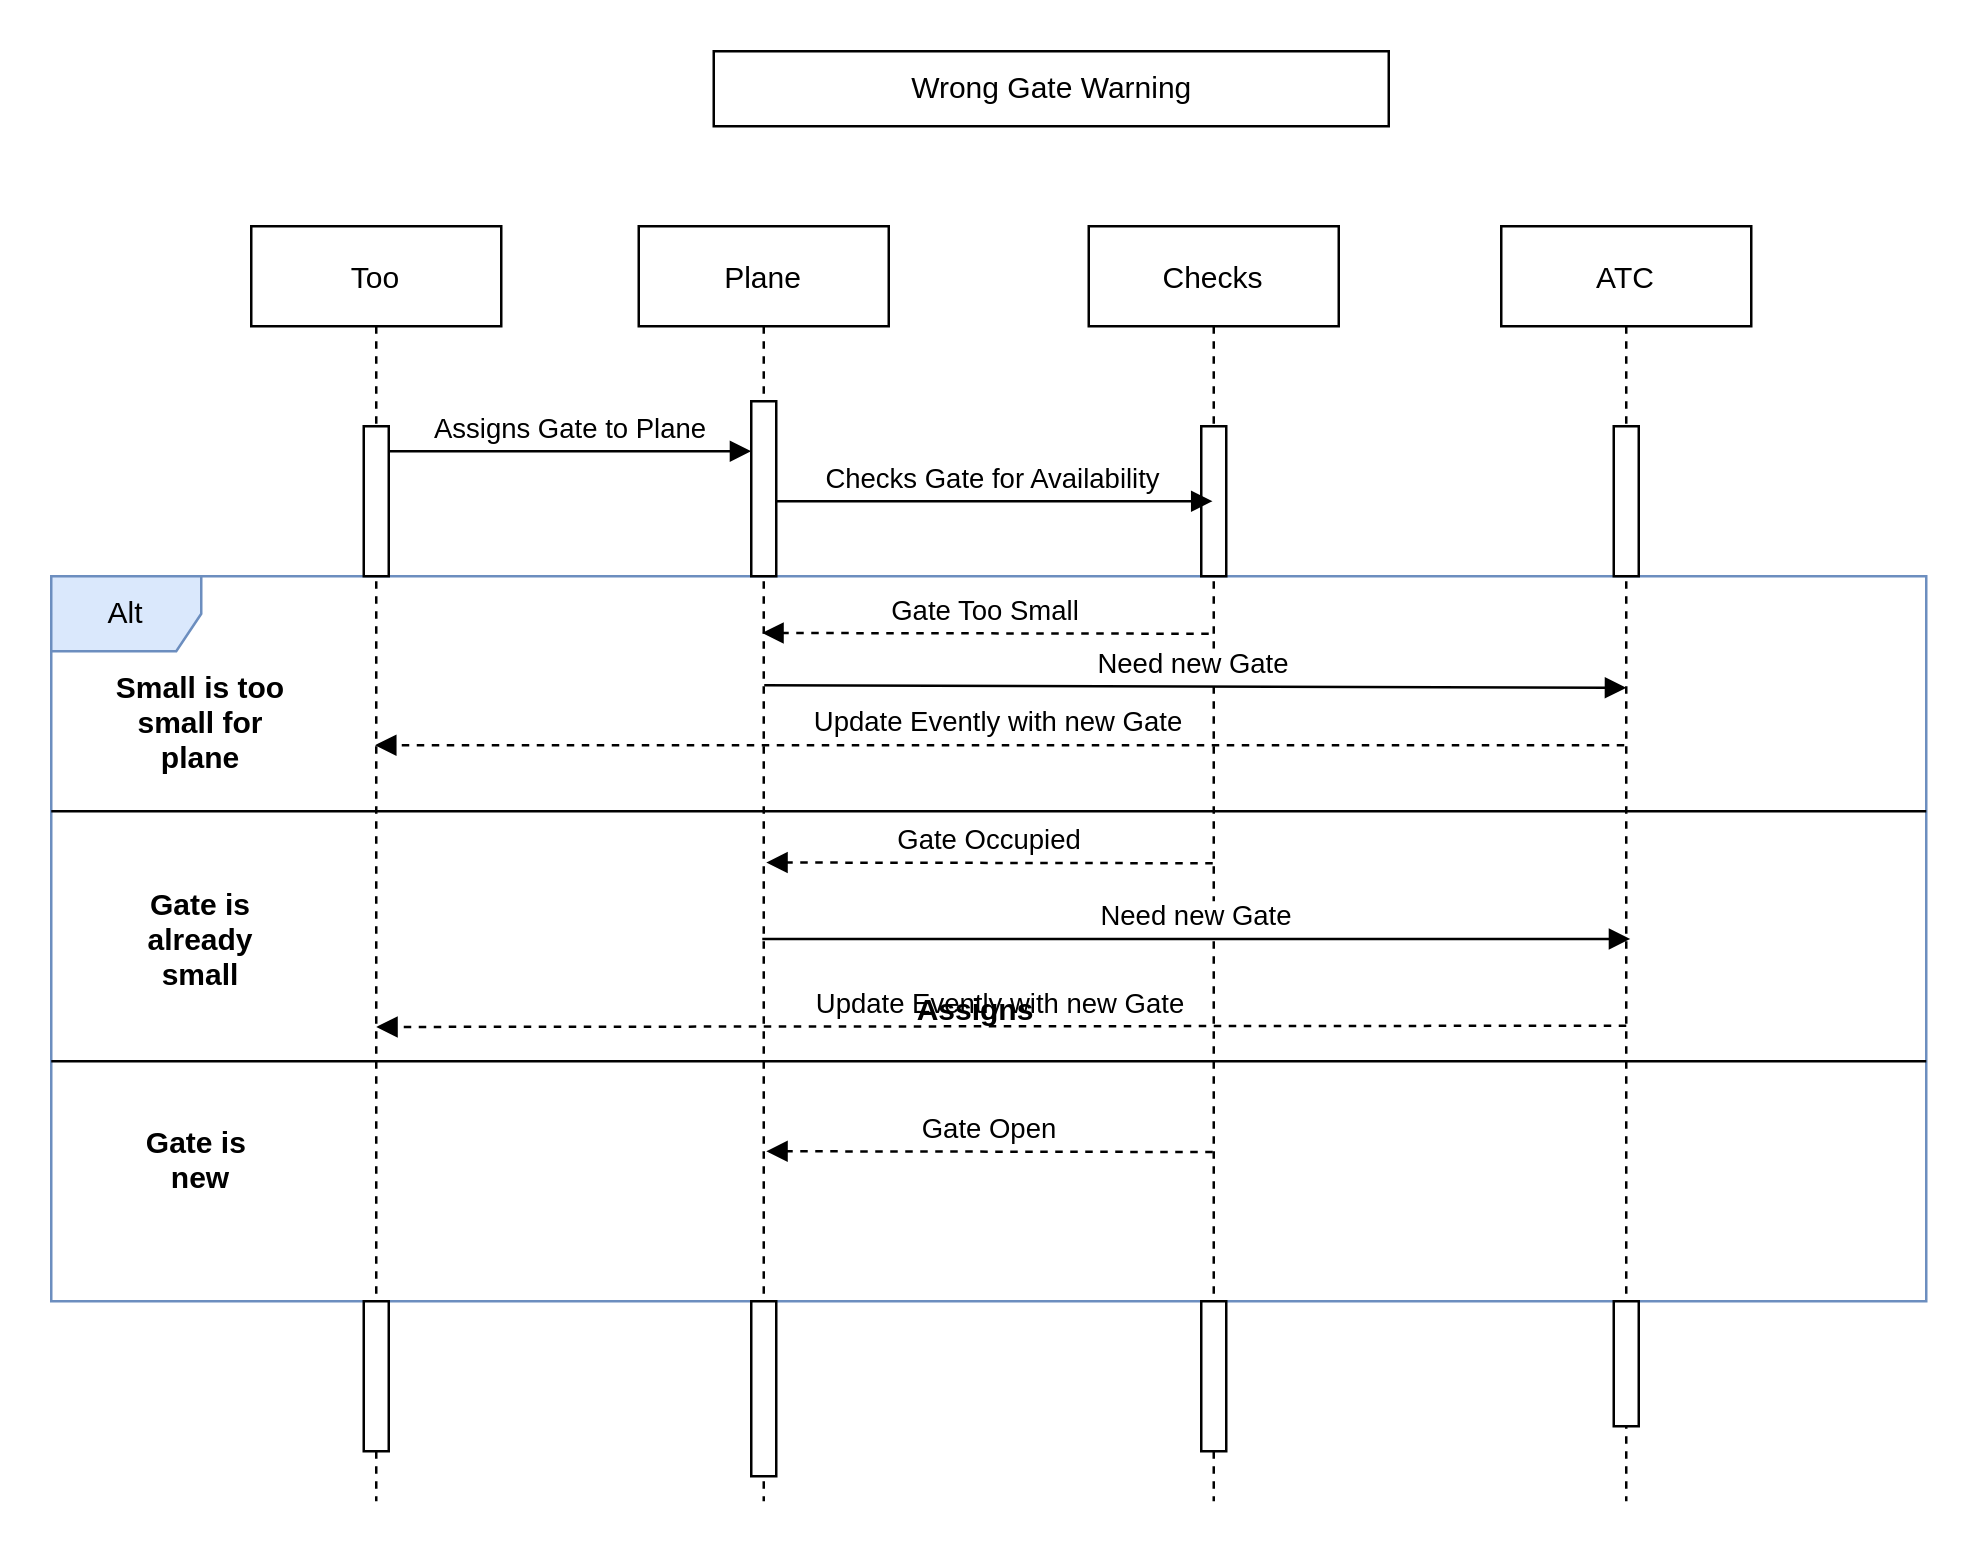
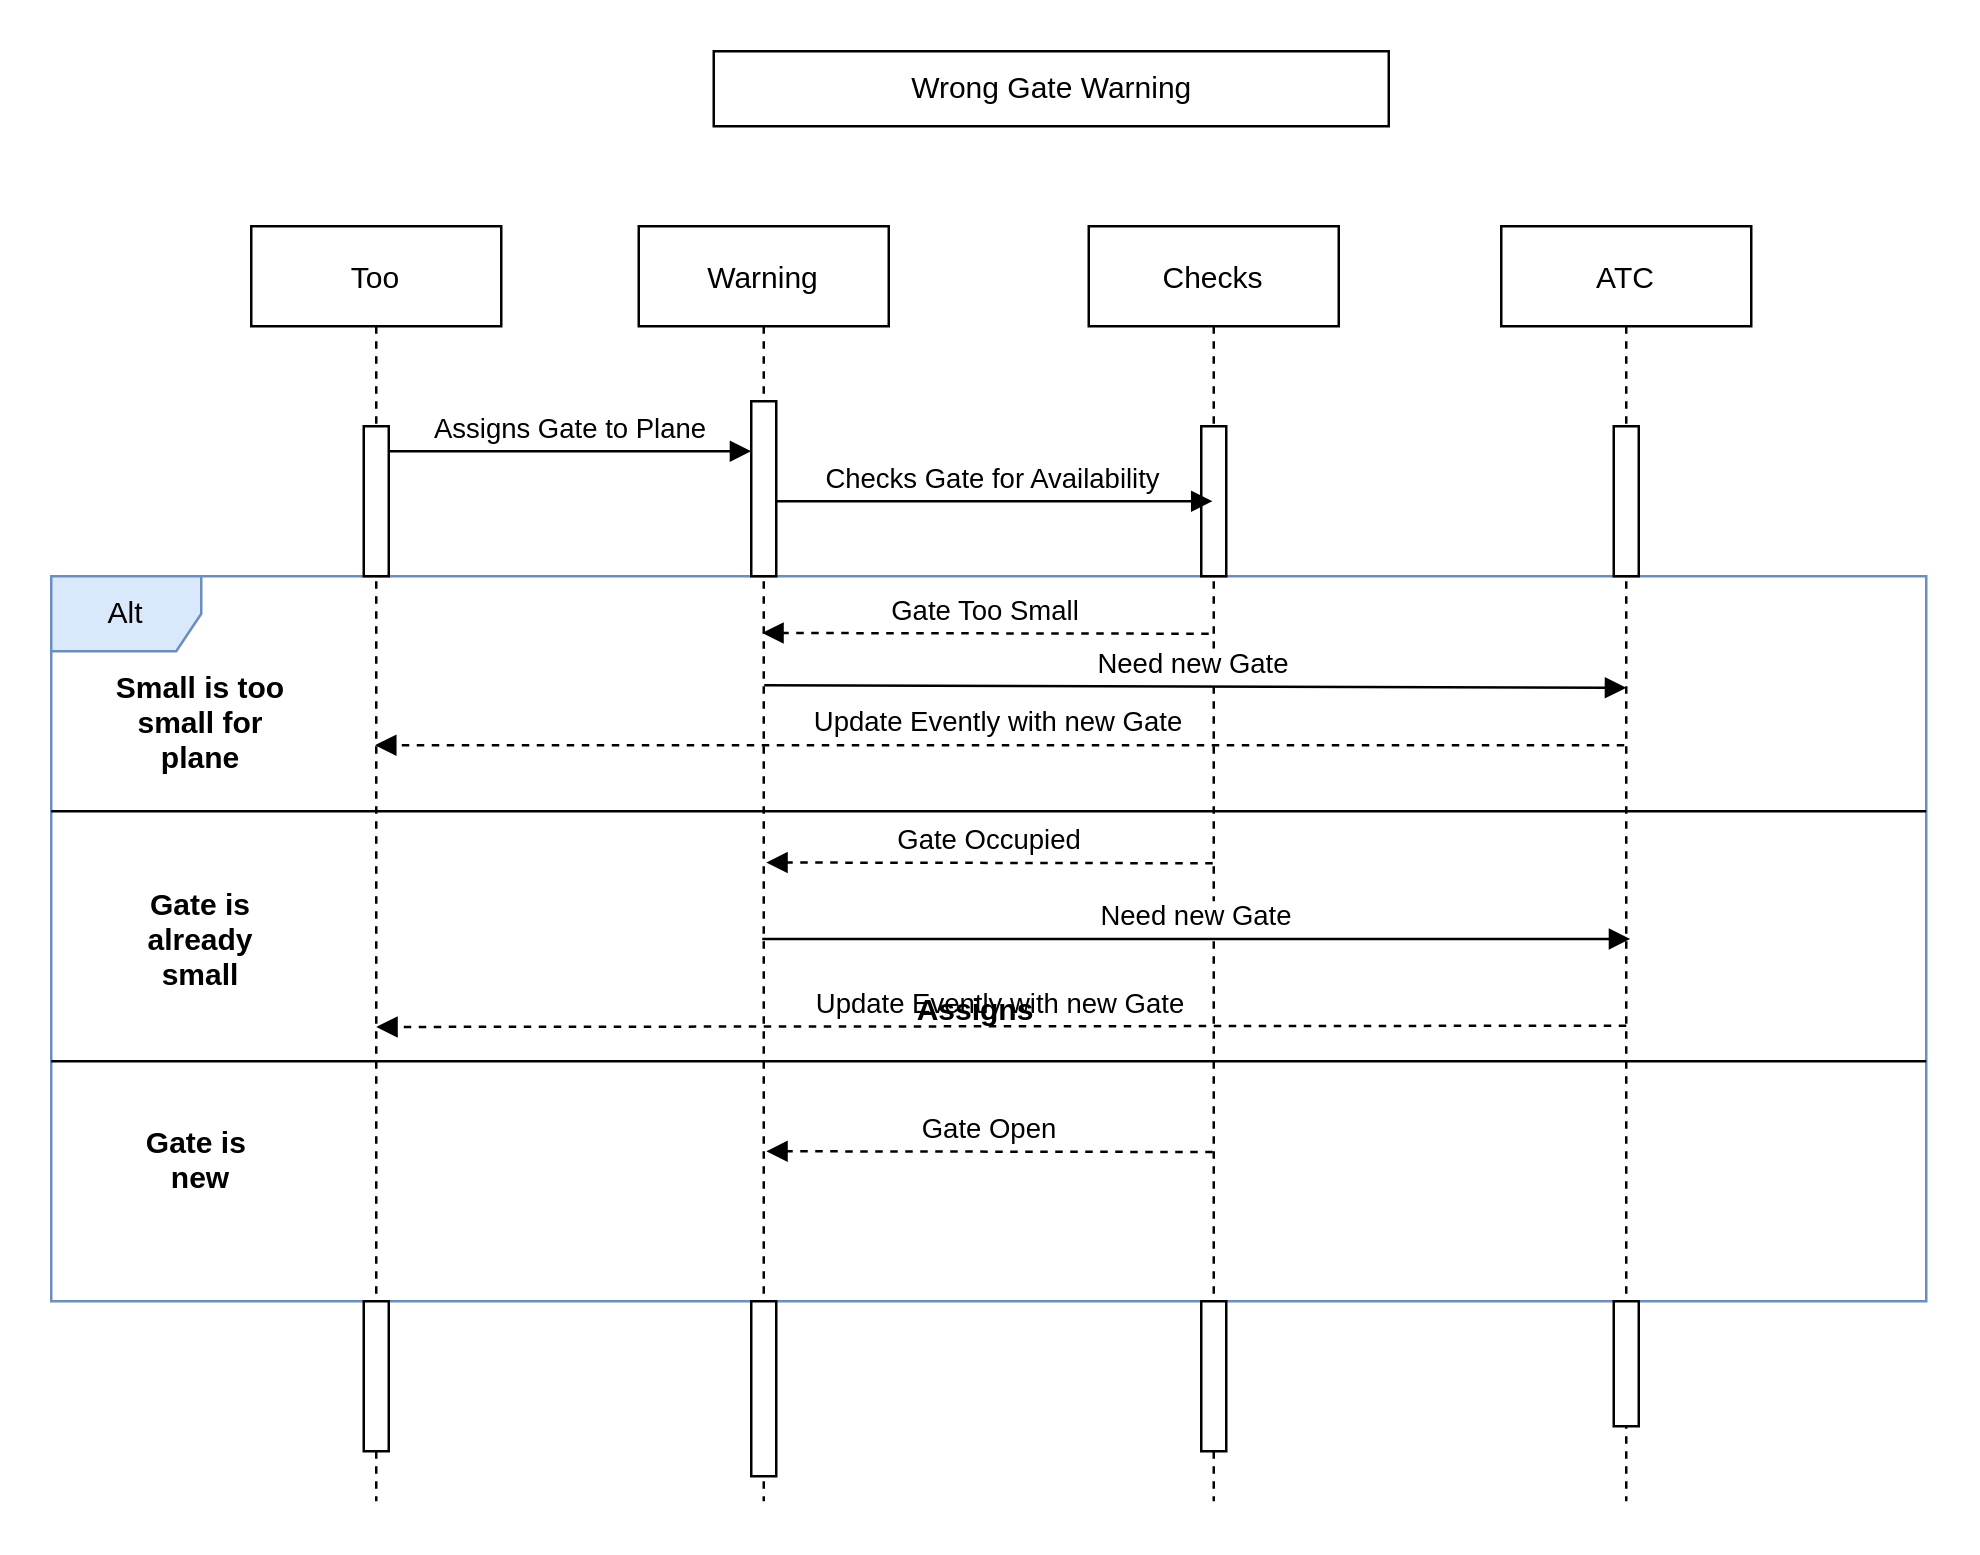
(763, 278) -> (763, 278)
